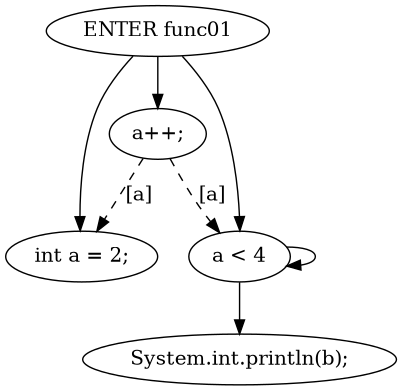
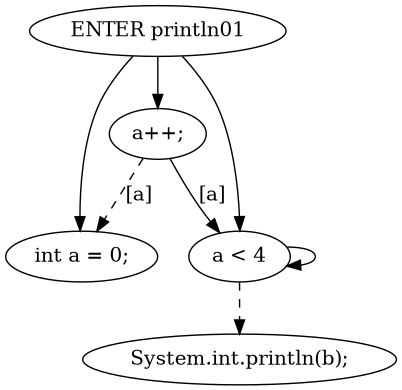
(158, 31) -> (158, 31)
(189, 191) -> (189, 191)
(82, 257) -> (82, 257)
(240, 301) -> (240, 301)
